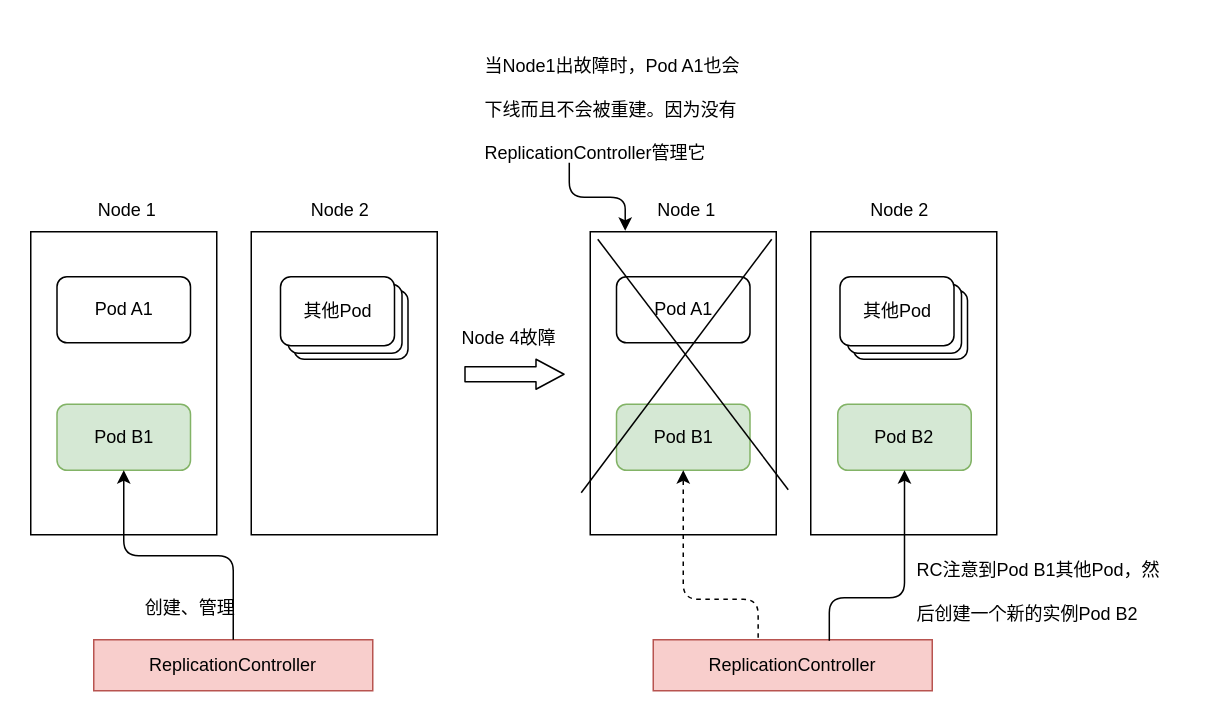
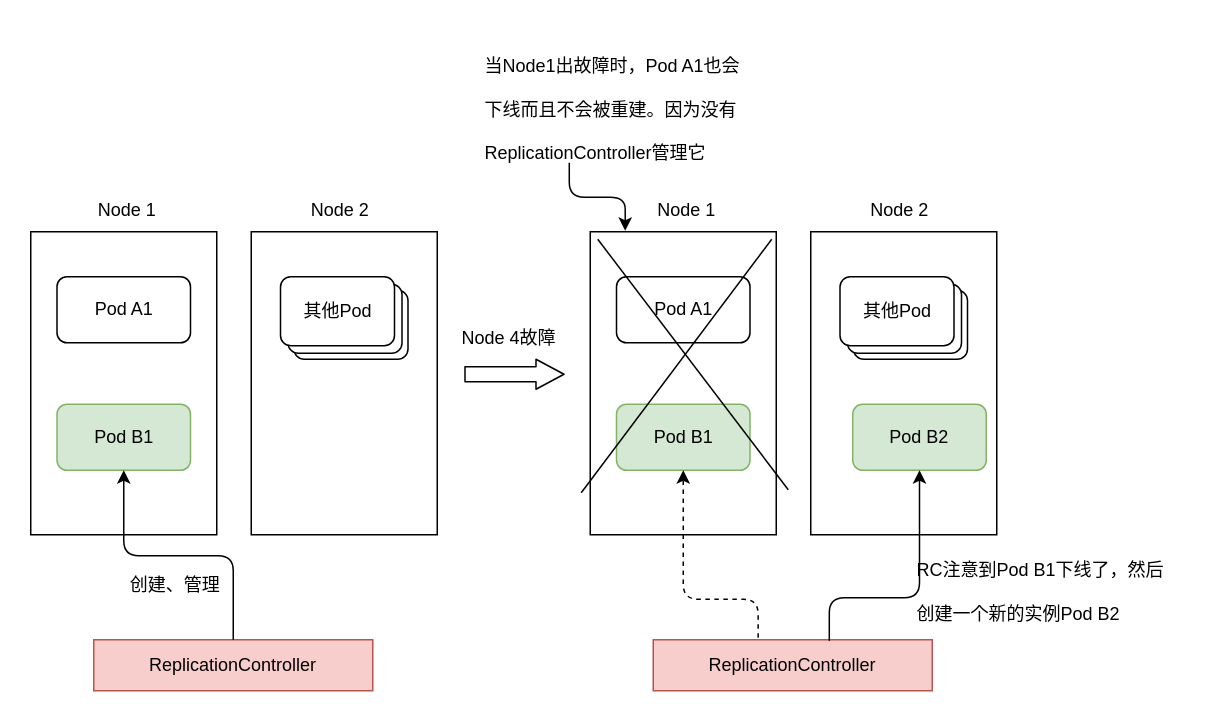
(905, 437) -> (920, 437)
(1048, 541) -> (1048, 541)
(191, 608) -> (176, 586)
